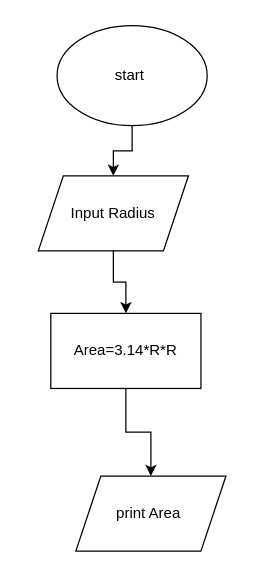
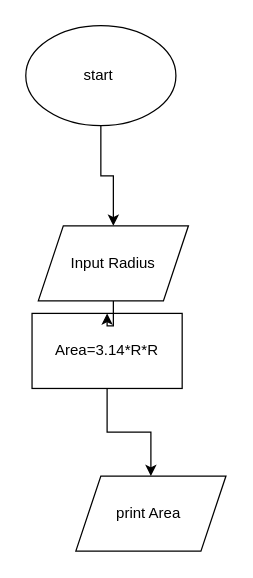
(132, 76) -> (101, 76)
(113, 213) -> (113, 263)
(126, 351) -> (107, 351)
